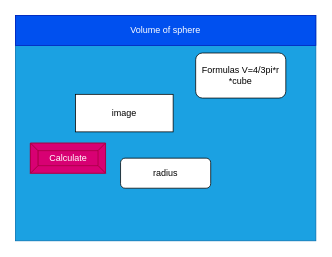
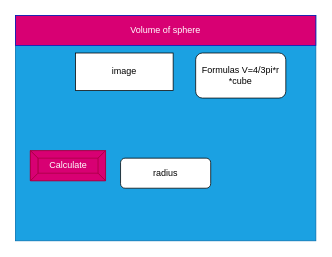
(165, 30) -> (165, 30)
(124, 113) -> (124, 72)
(68, 158) -> (68, 165)
